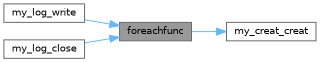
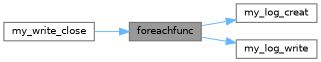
(97, 22) -> (214, 39)
(271, 32) -> (277, 13)
(44, 49) -> (49, 32)
